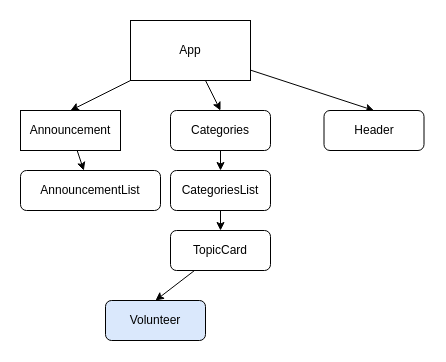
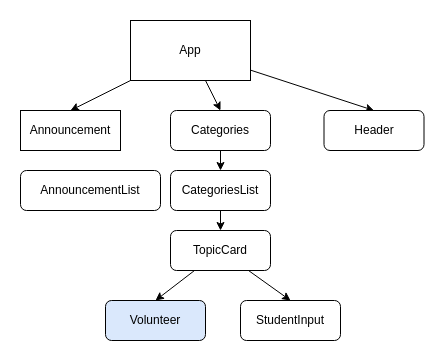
(79, 157) -> none
none -> (267, 283)
none -> (291, 321)
